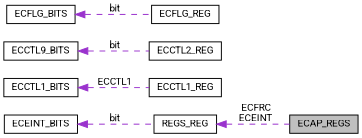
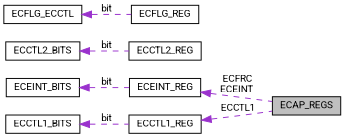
(41, 14) -> (43, 14)
(41, 51) -> (43, 51)
(114, 82) -> (105, 119)
none -> (242, 115)
(185, 124) -> (165, 88)
